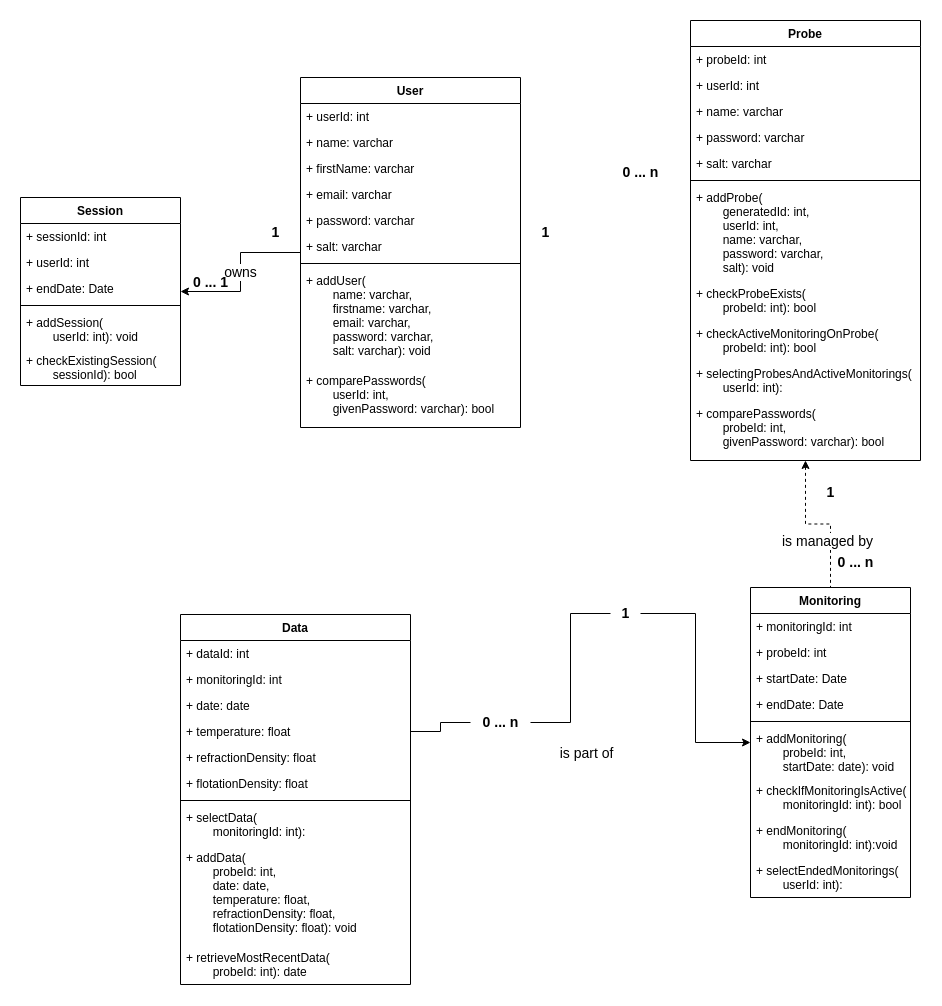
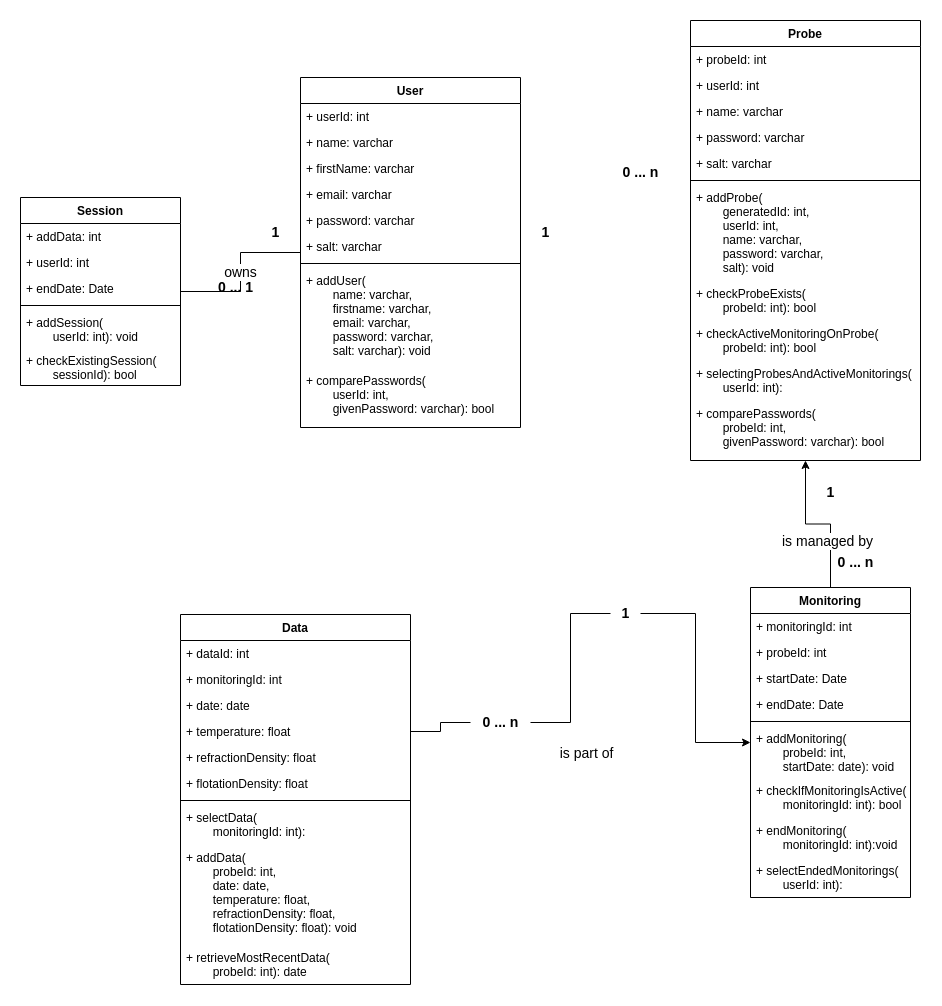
(72, 237) -> (67, 237)
(211, 283) -> (236, 288)
(189, 292) -> (187, 292)
(806, 513) -> (806, 513)
